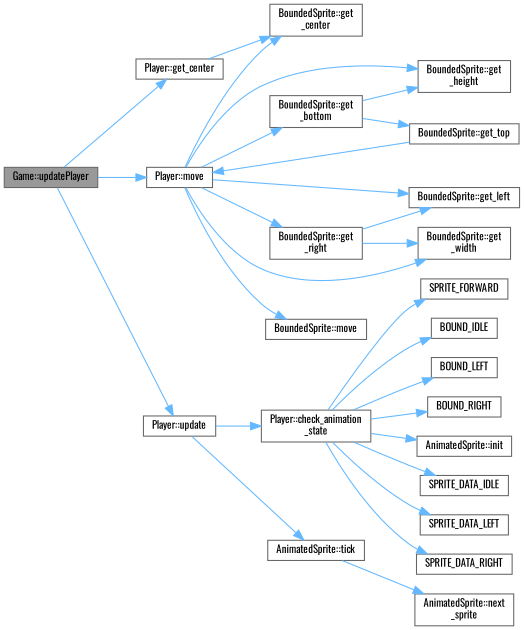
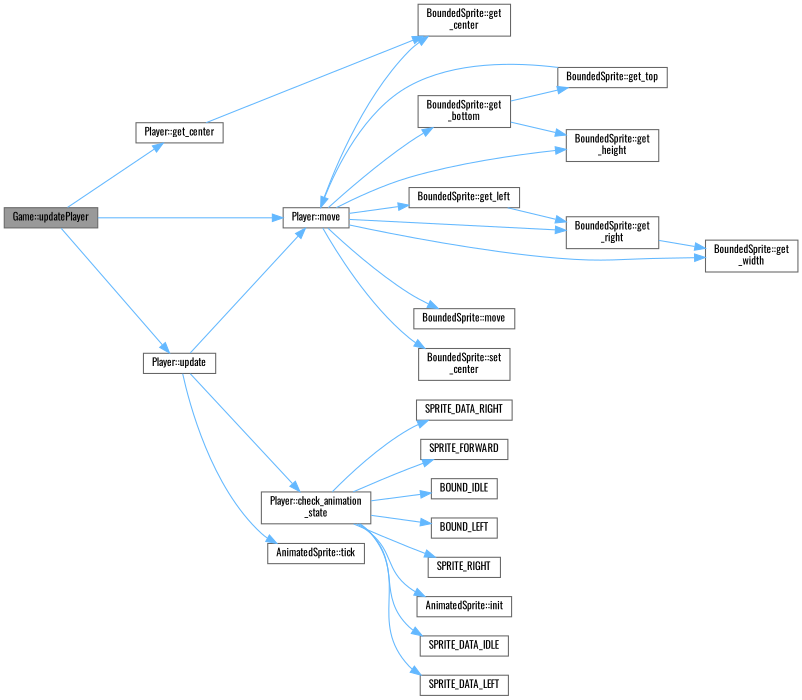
(392, 220) -> (532, 214)
none -> (244, 294)
none -> (464, 364)
(464, 407) -> (464, 567)
(464, 610) -> none
